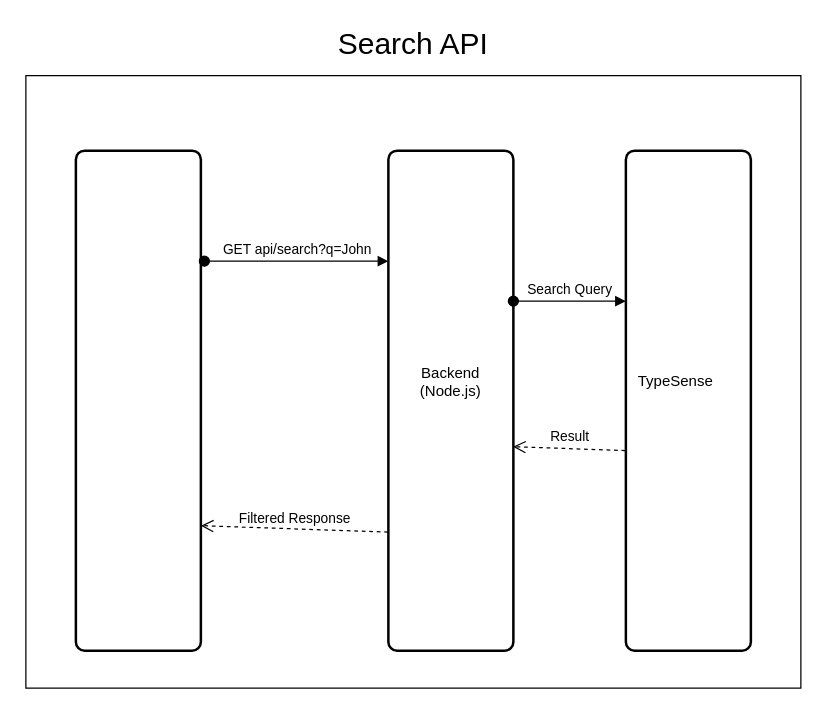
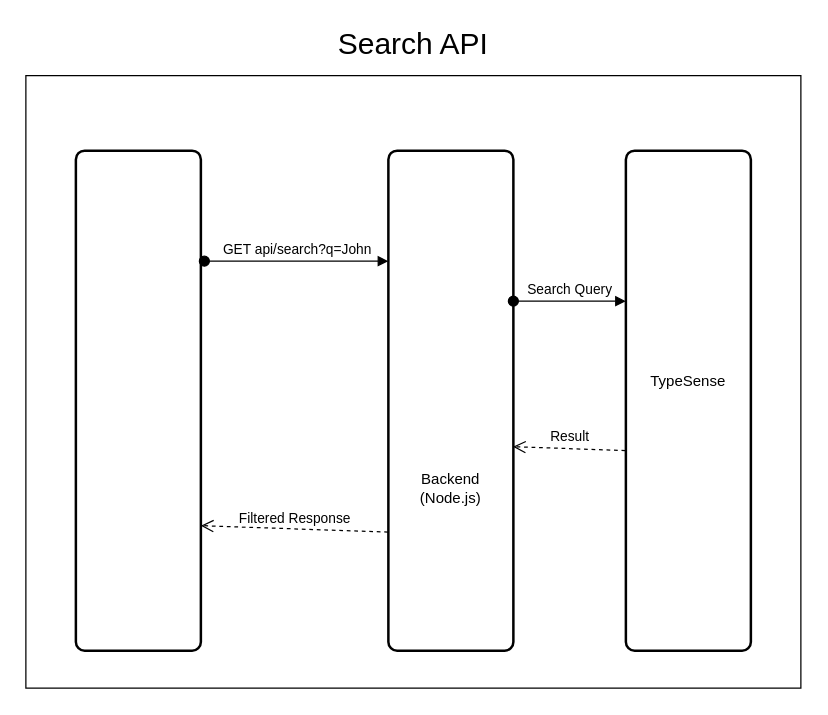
(451, 382) -> (451, 488)
(676, 382) -> (688, 382)
